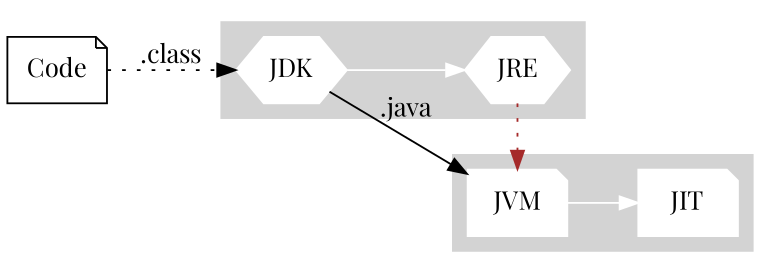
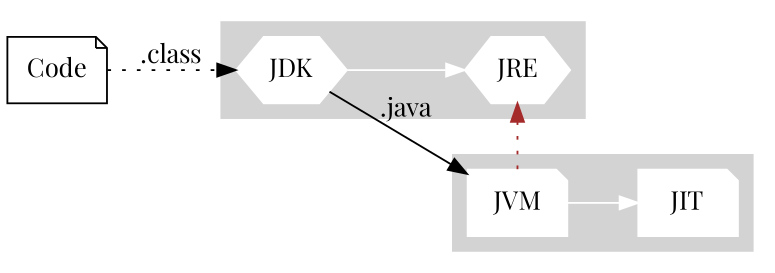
(517, 129) -> (517, 143)
